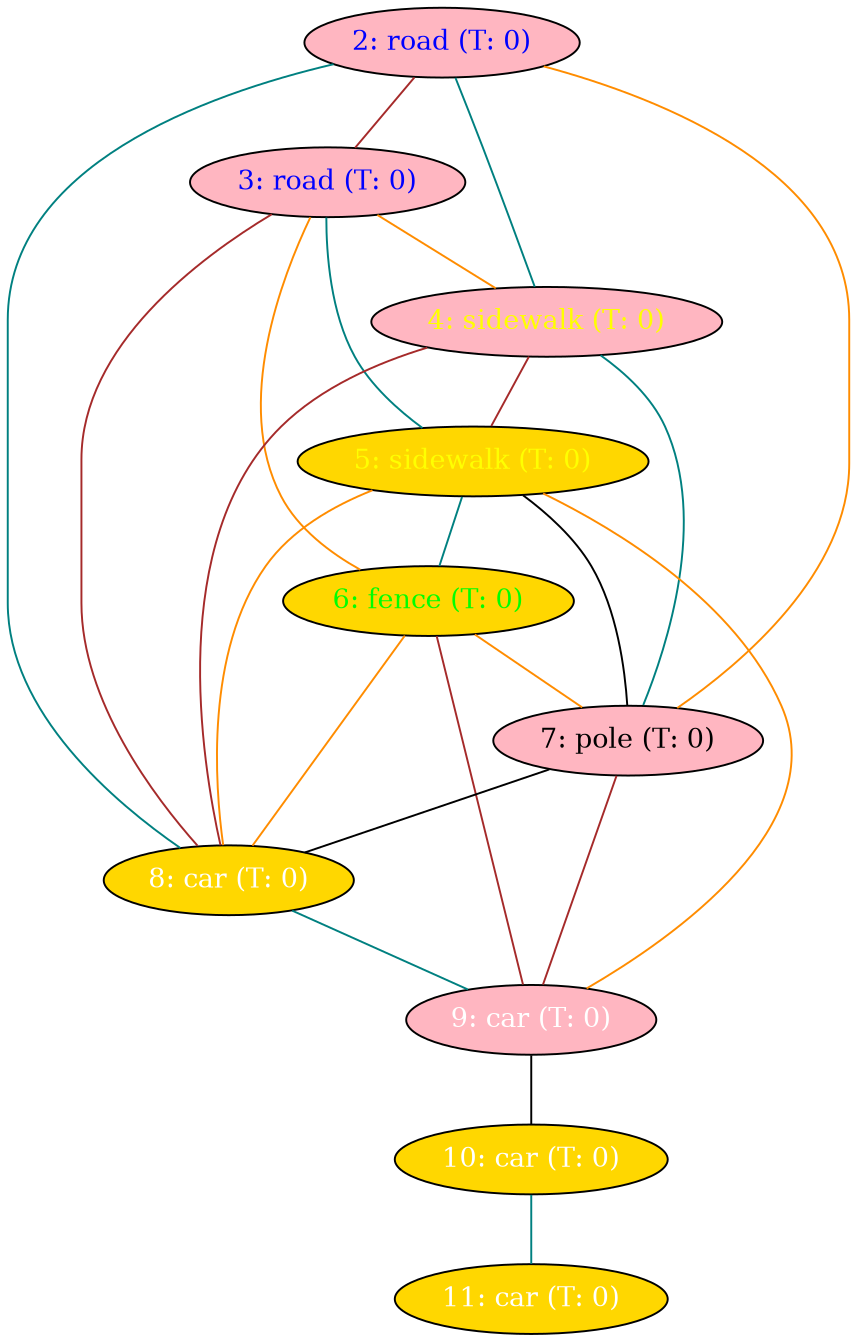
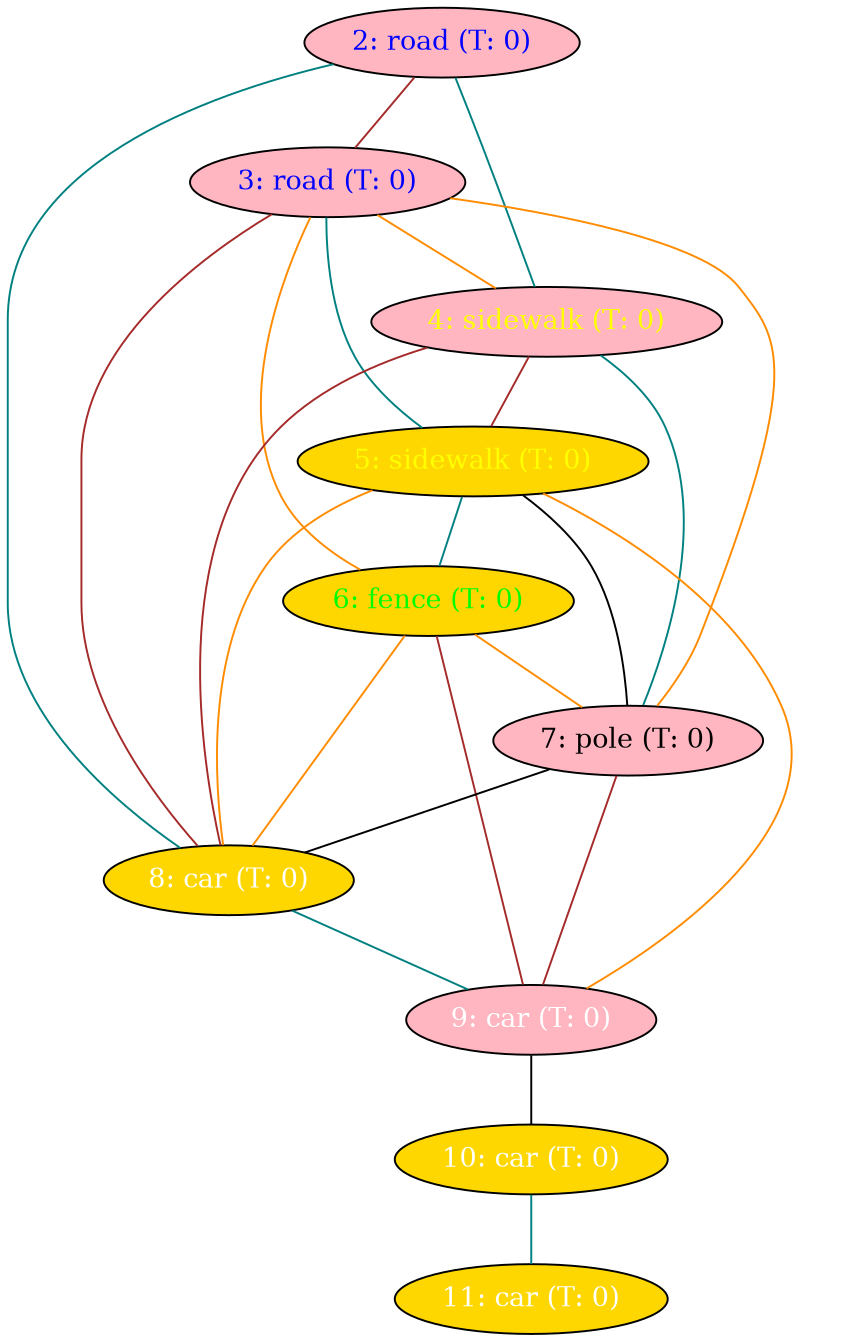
(849, 334) -> (772, 351)
